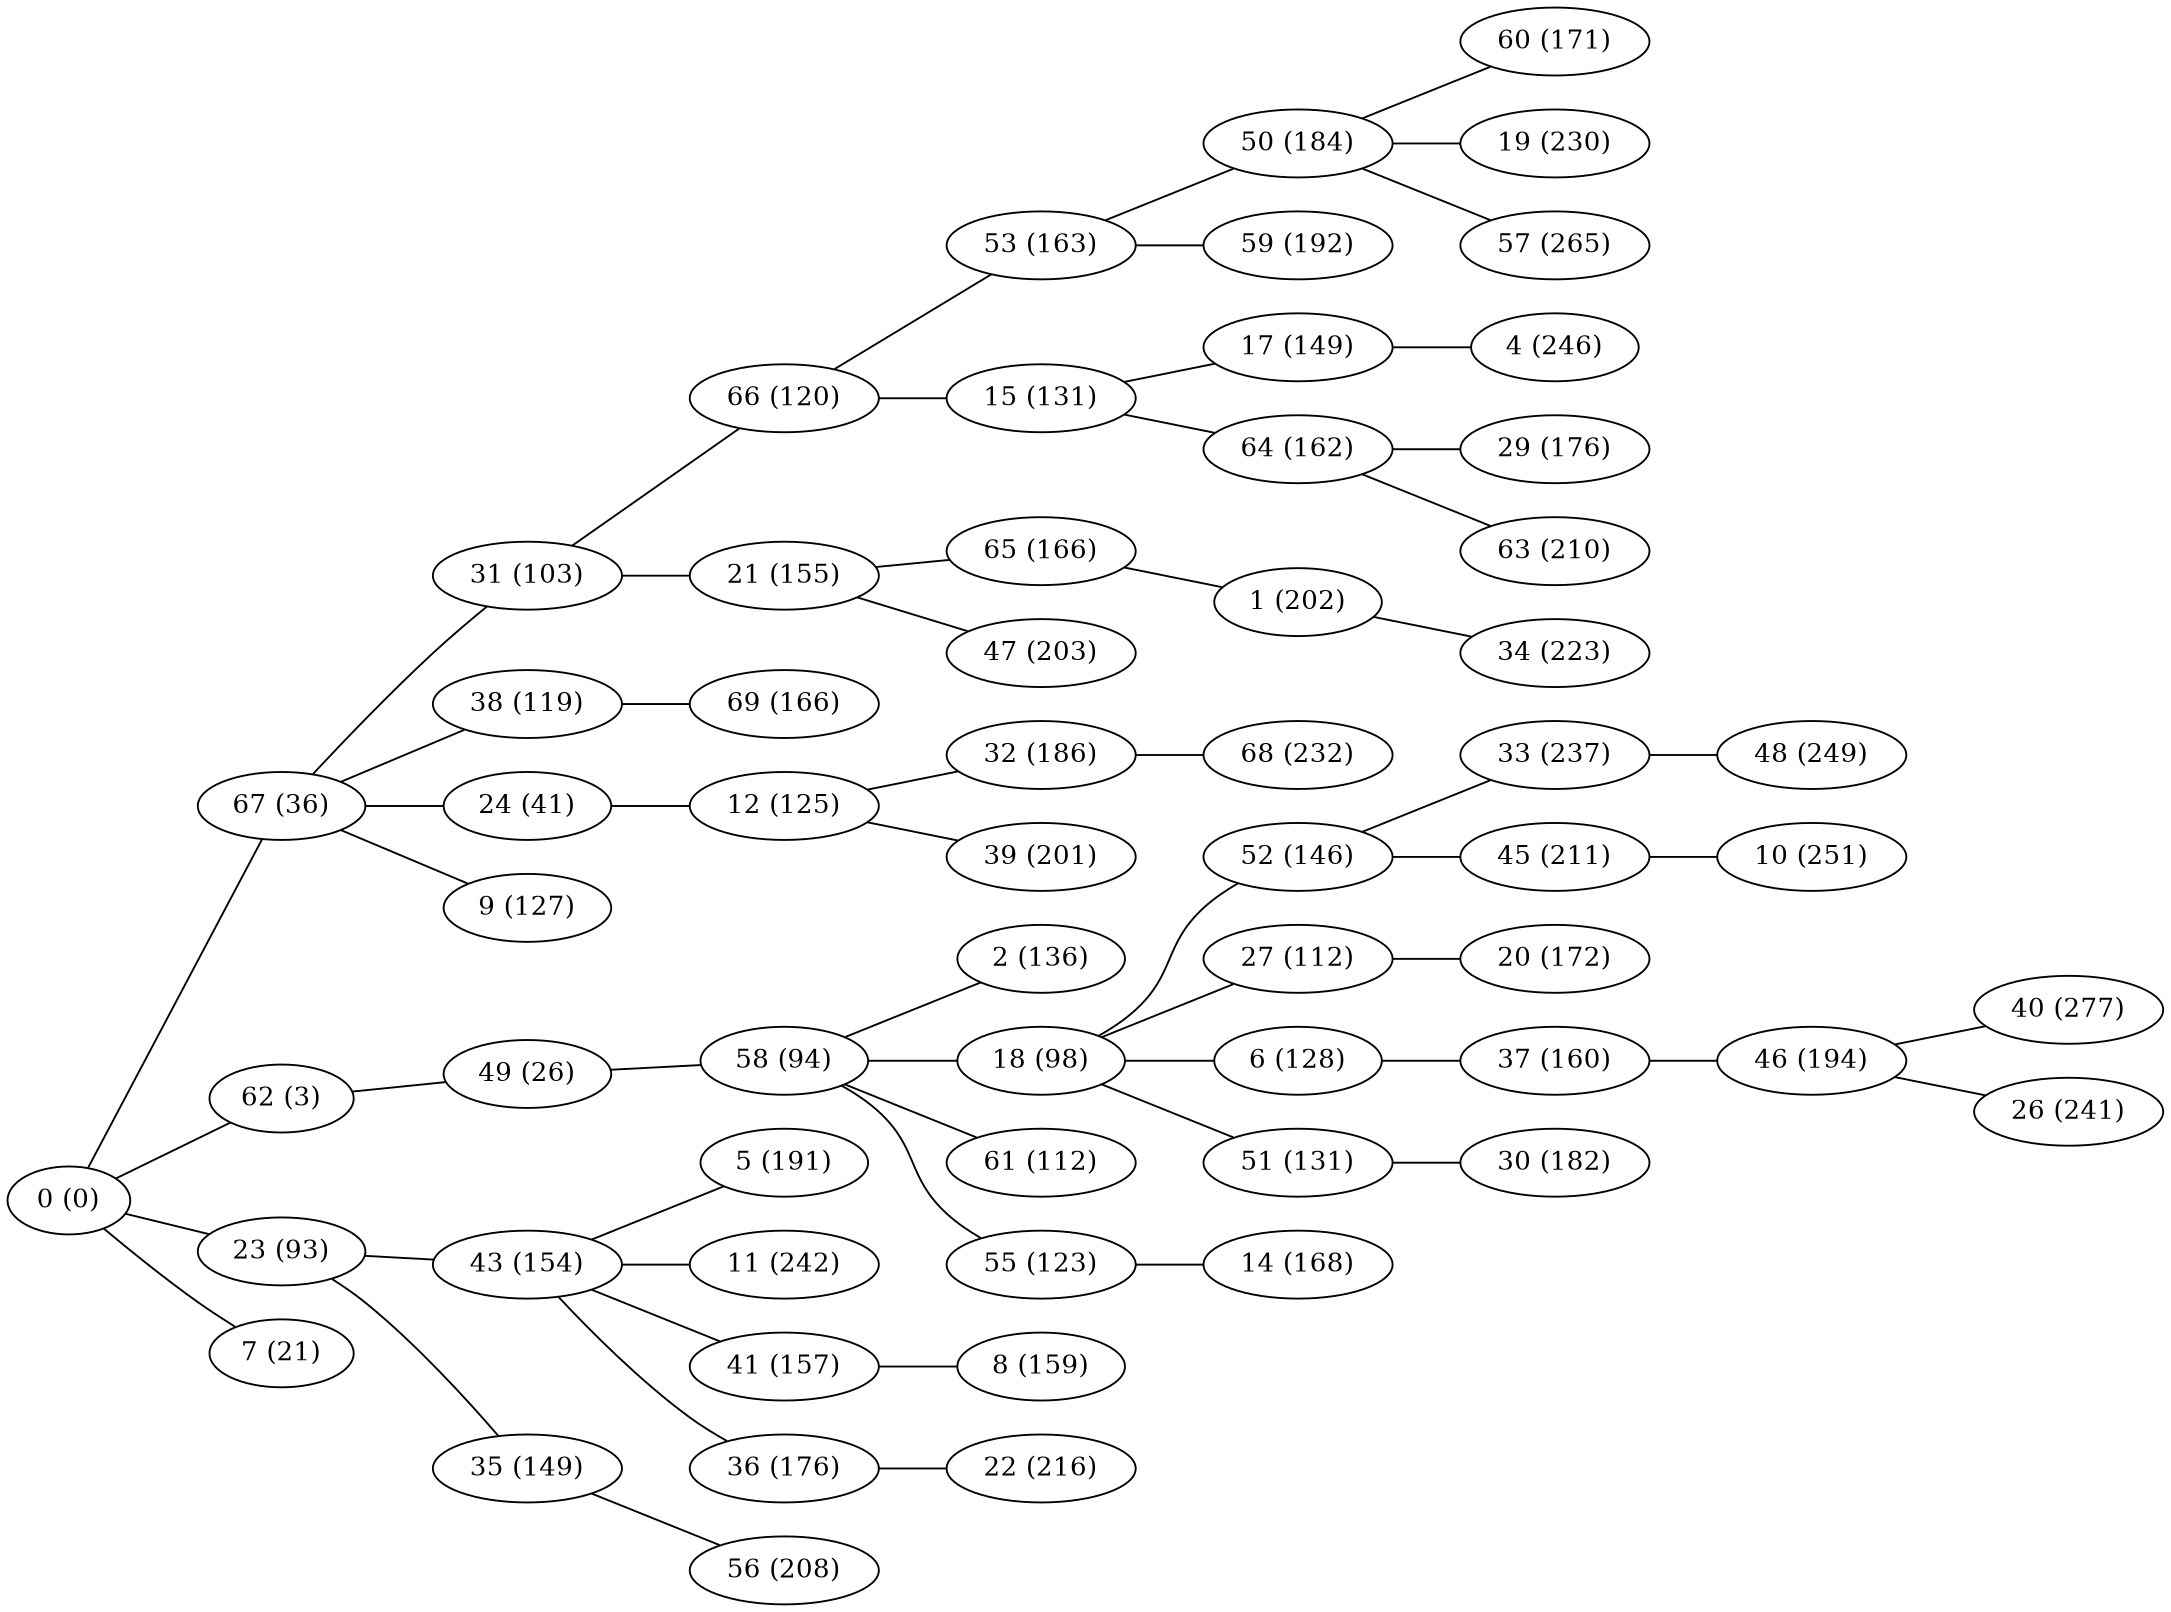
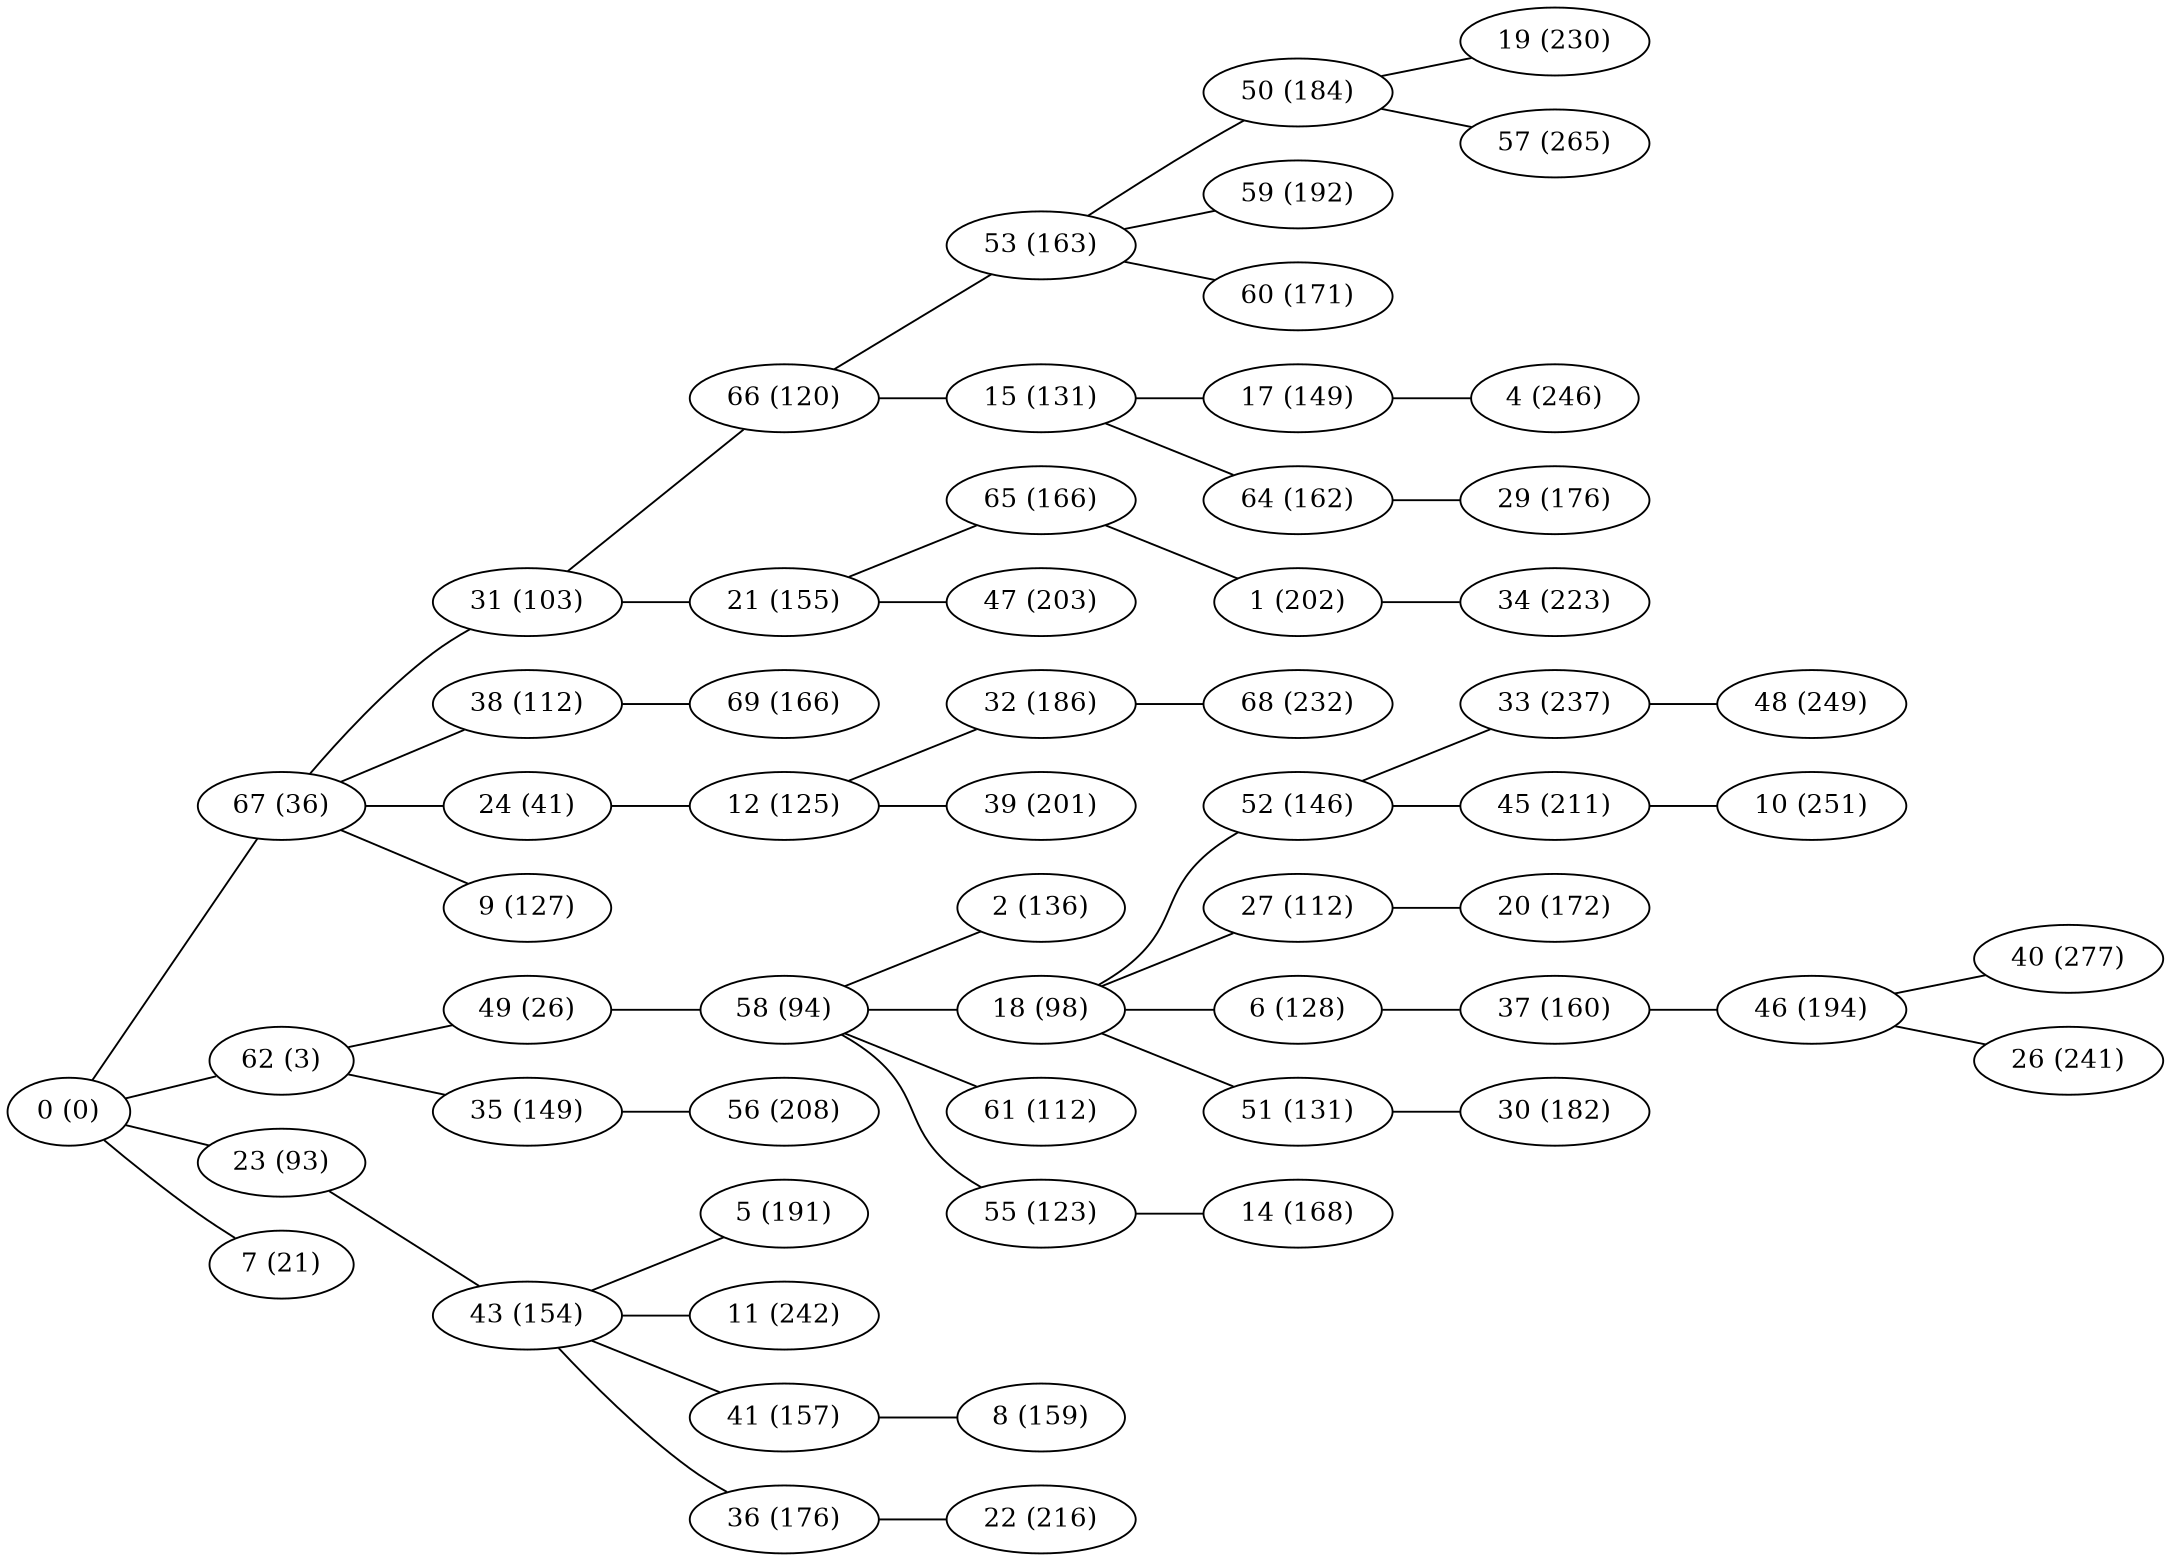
(1426, 93) -> (1170, 271)
(1555, 551) -> none
(527, 704) -> (527, 704)
(420, 1352) -> (397, 1085)
